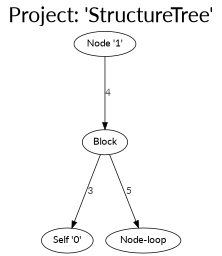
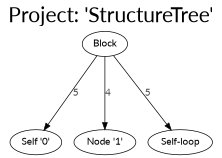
(105, 89) -> (105, 89)
(91, 191) -> (76, 93)
(143, 241) -> (180, 142)
